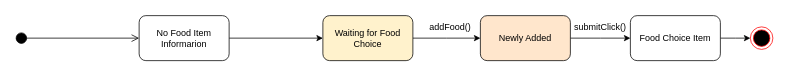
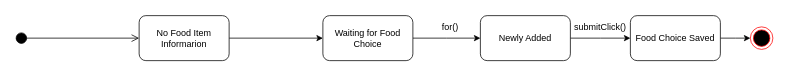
(450, 27) -> (450, 27)
(368, 38) -> (368, 38)
(525, 38) -> (525, 38)
(675, 38) -> (675, 38)
